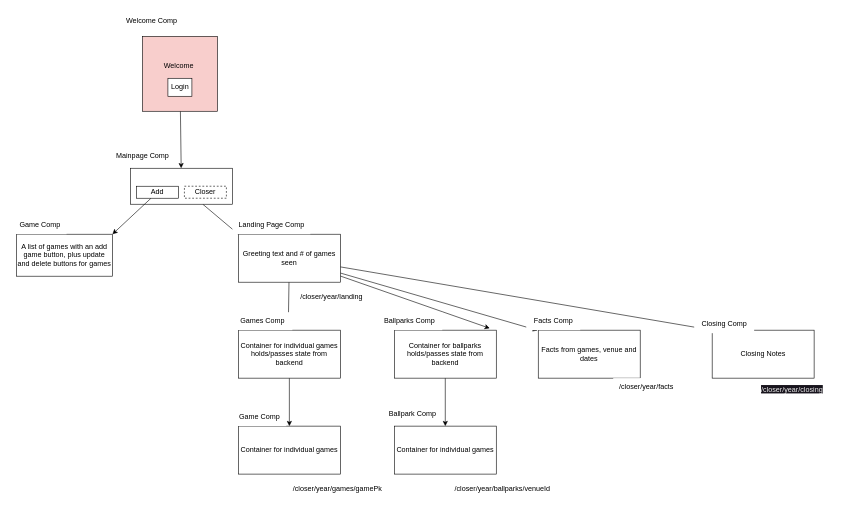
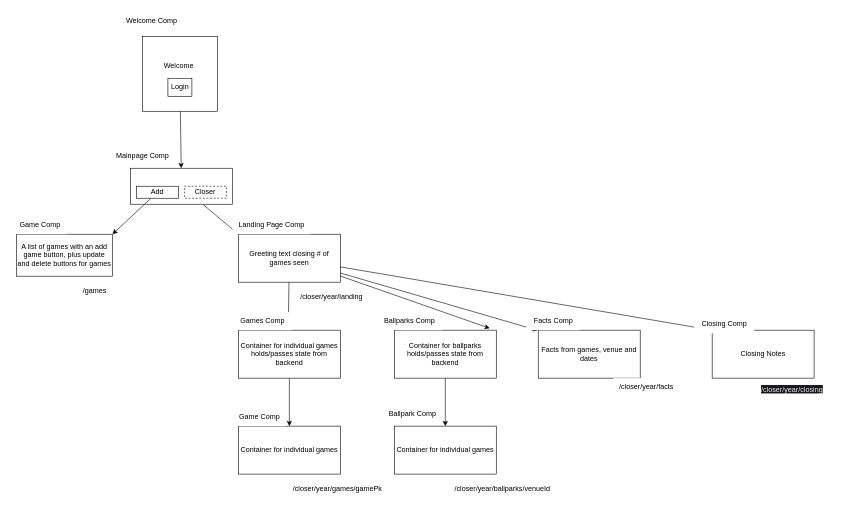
(180, 74) -> (180, 74)
(290, 258) -> (290, 258)
none -> (95, 291)
